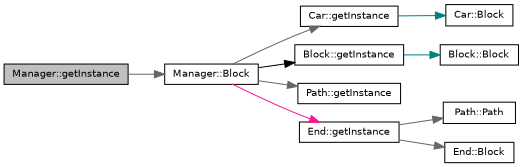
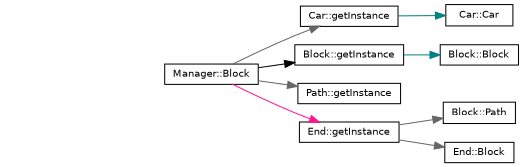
(479, 15) -> (479, 15)
(66, 74) -> none
(479, 113) -> (479, 113)
